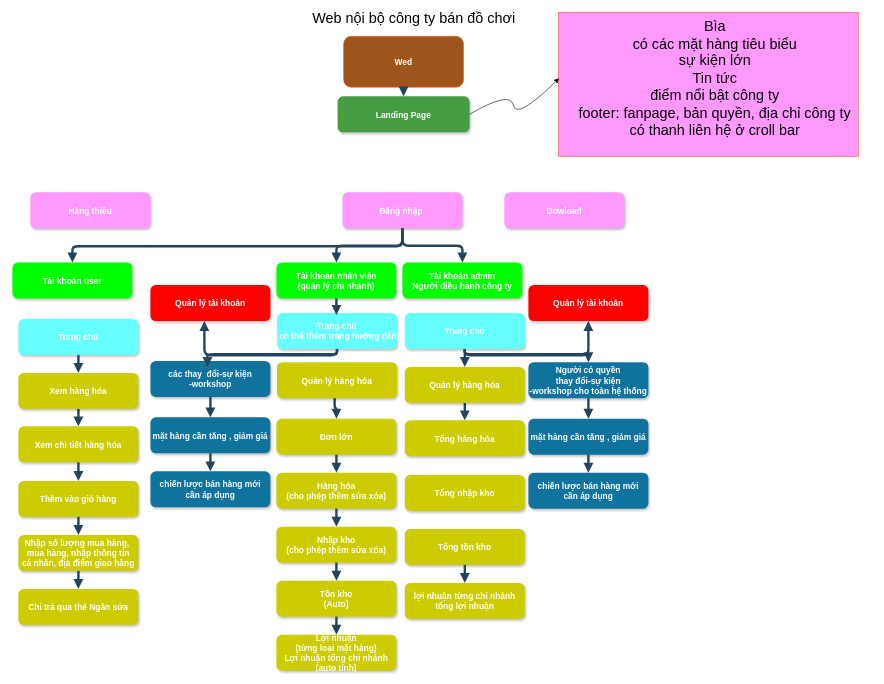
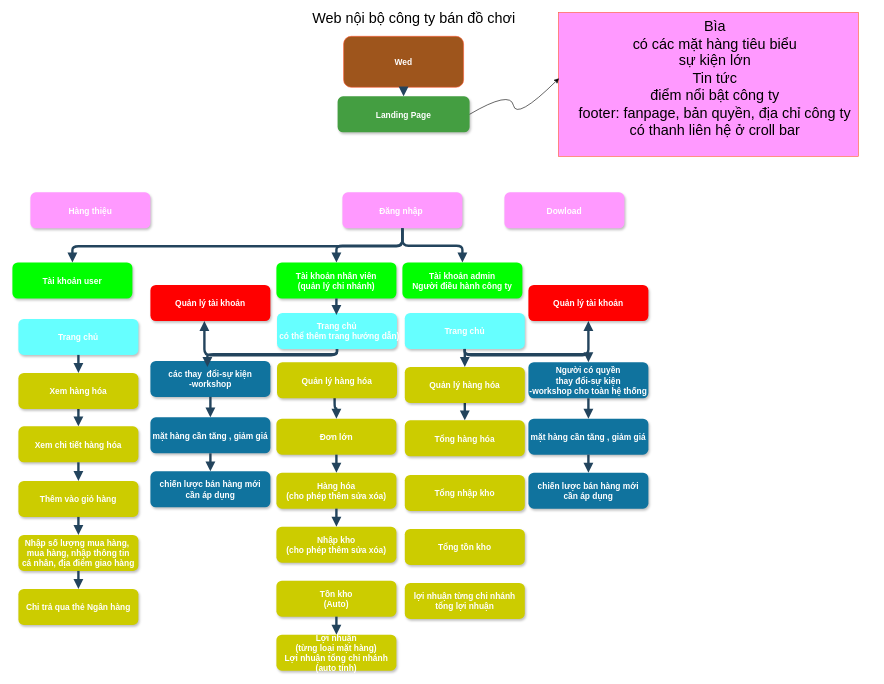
(336, 569) -> none
(465, 572) -> none
(78, 607) -> (78, 607)
